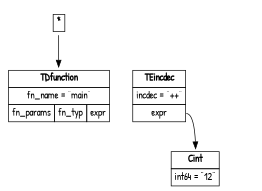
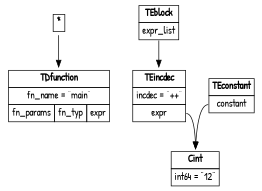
none -> (159, 23)
none -> (232, 96)
